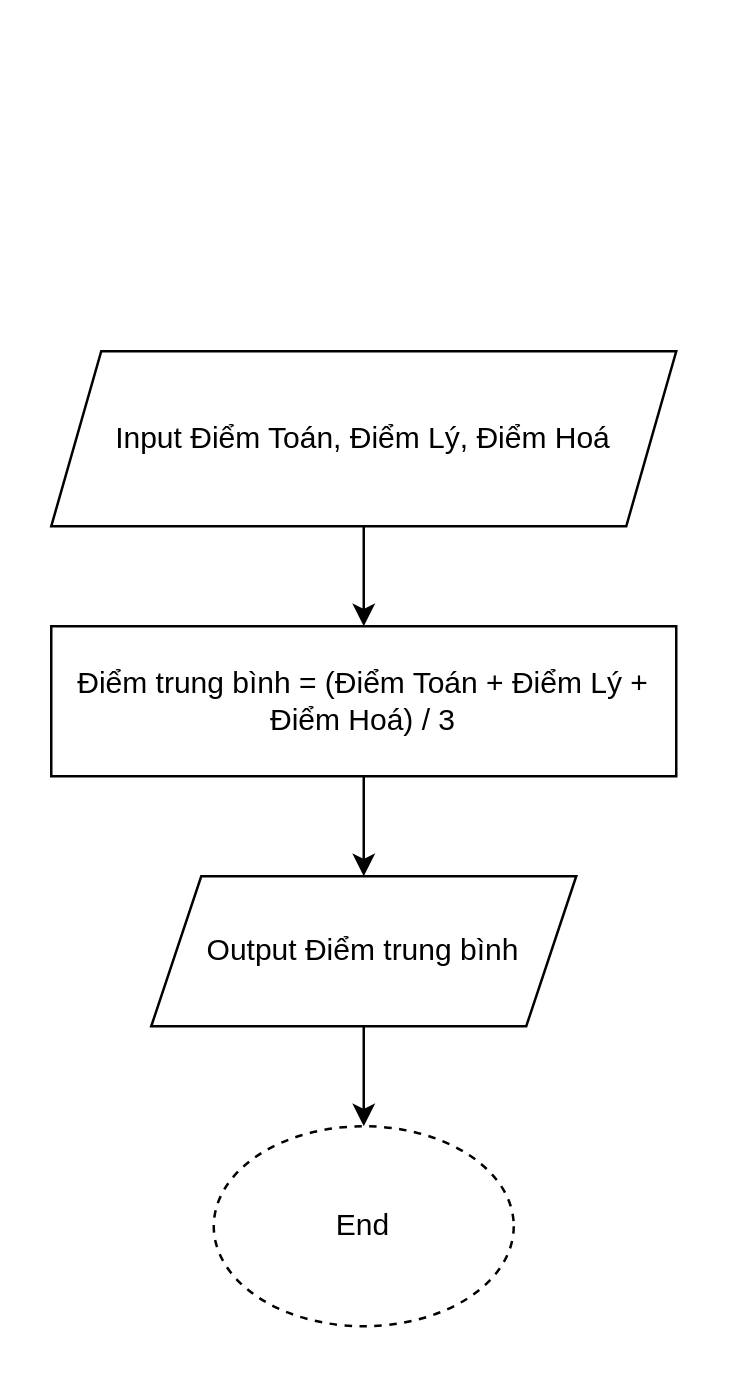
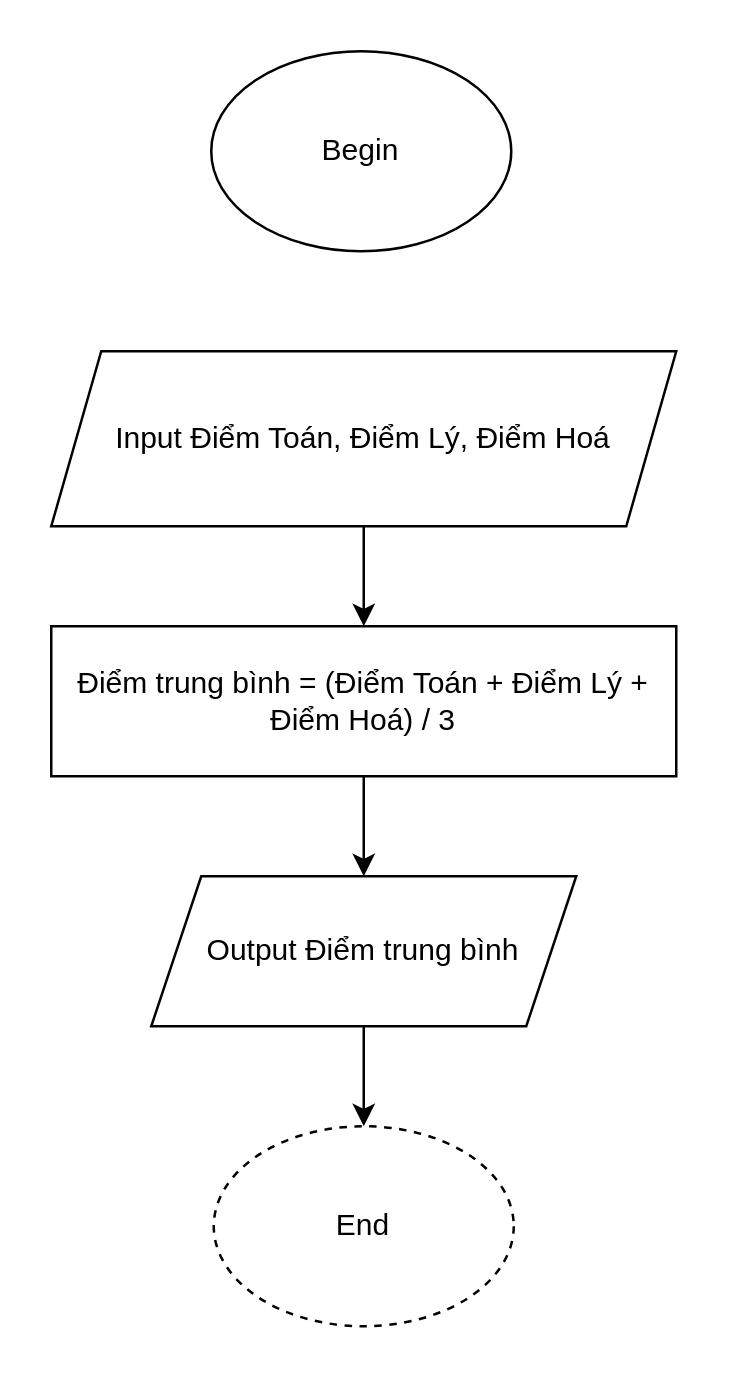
none -> (361, 151)
